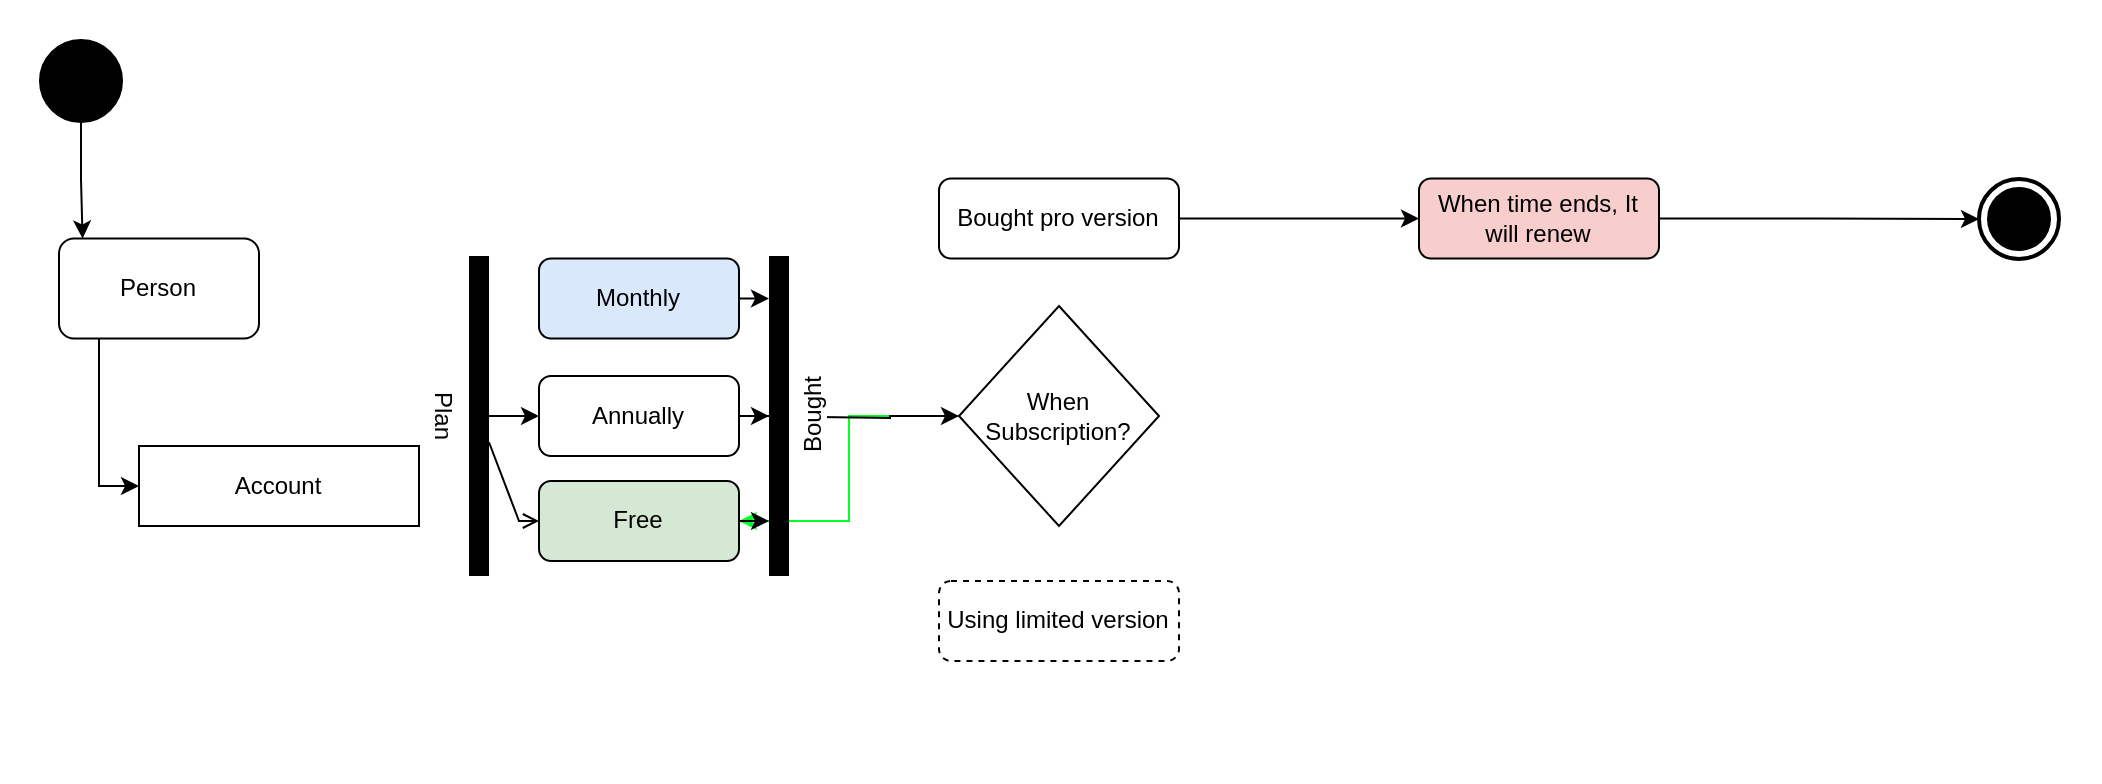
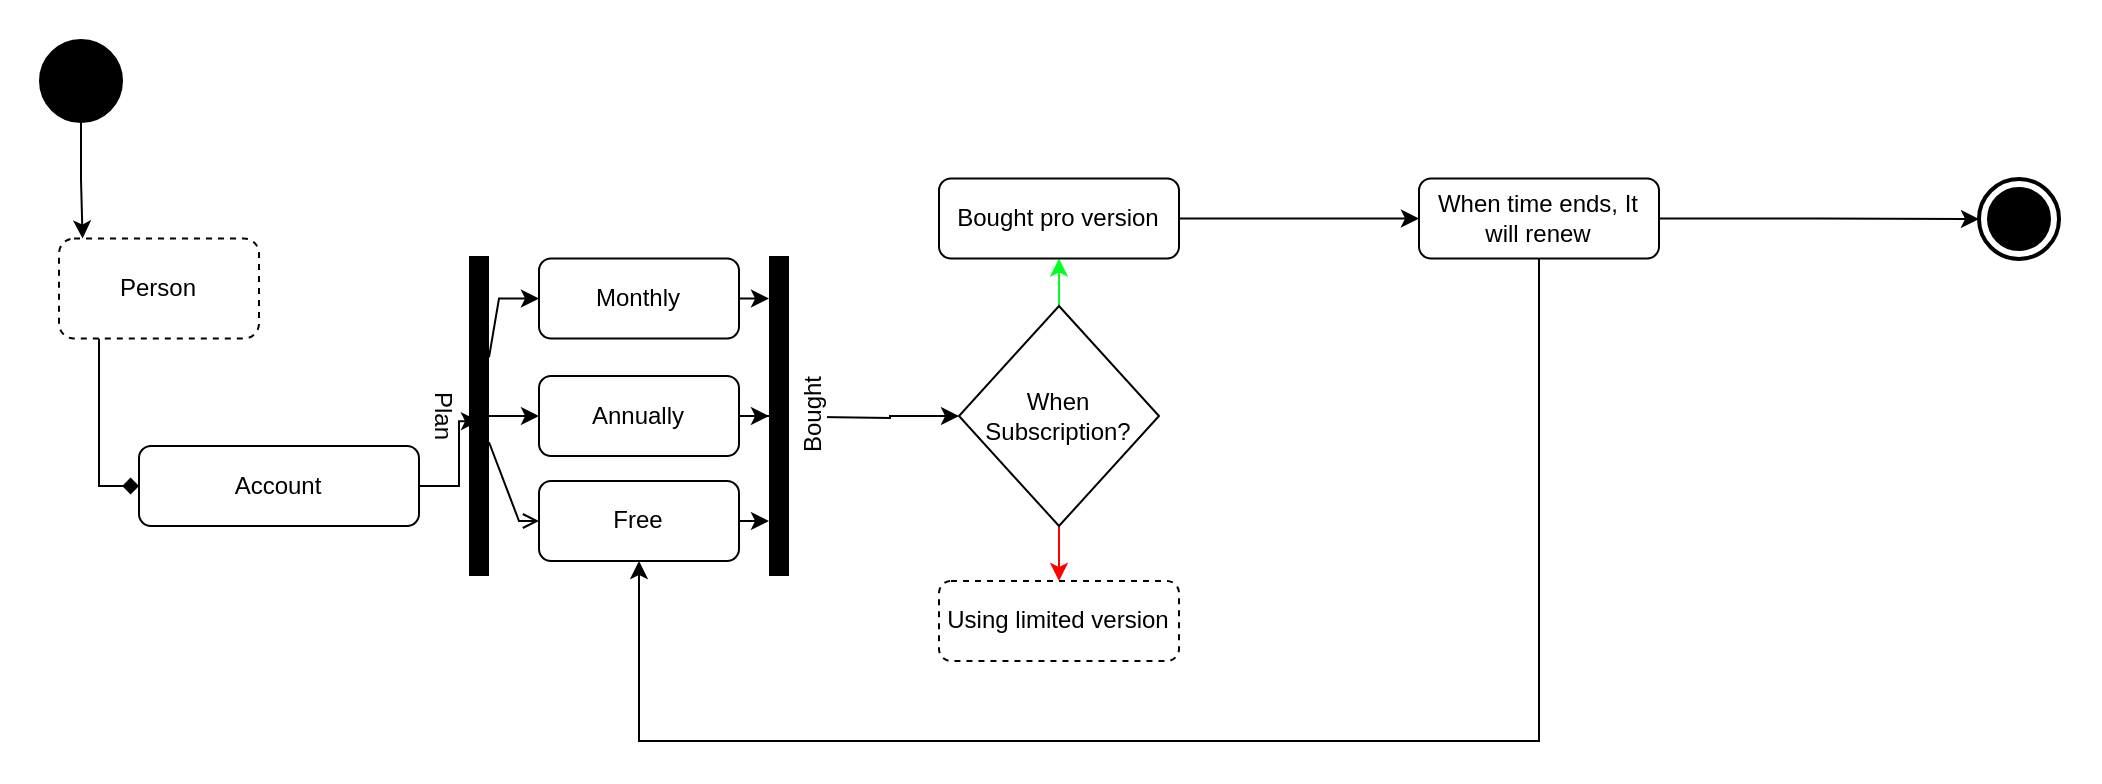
(1539, 219) -> (1539, 219)
(159, 289) -> (159, 289)
(639, 299) -> (639, 299)
none -> (496, 315)
none -> (459, 471)
(124, 486) -> (123, 486)
(279, 486) -> (279, 486)
(849, 502) -> (1059, 275)
(639, 521) -> (639, 521)
none -> (1059, 560)
none -> (1247, 741)
